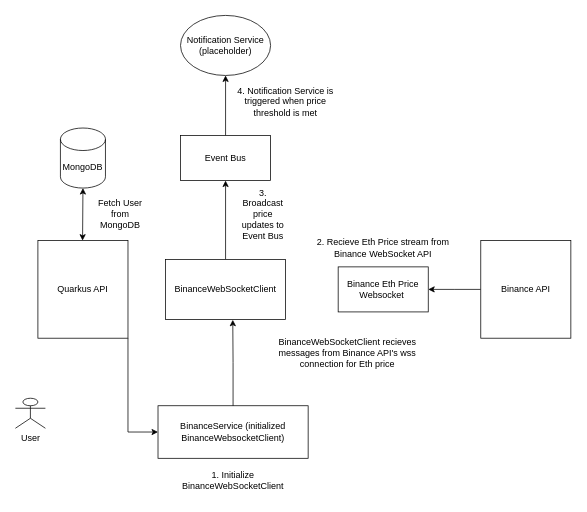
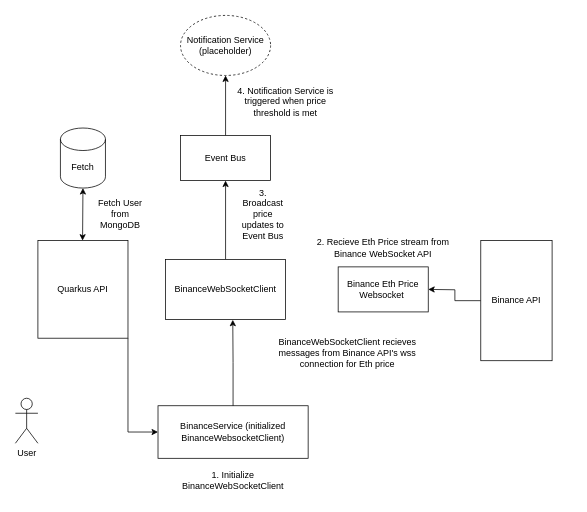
(225, 45) -> (225, 45)
(83, 168) -> (83, 168)
(525, 289) -> (516, 300)
(30, 413) -> (27, 420)
